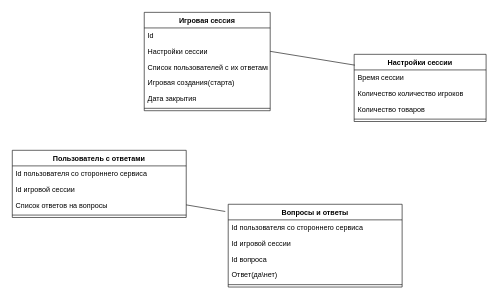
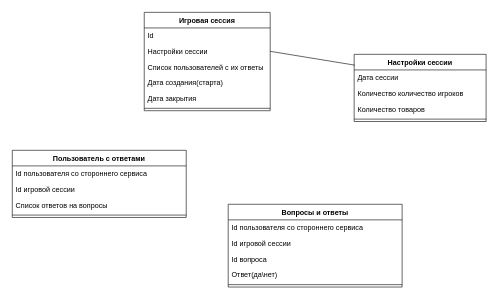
(212, 67) -> (208, 67)
(381, 78) -> (379, 78)
(195, 83) -> (189, 83)
(207, 208) -> none
